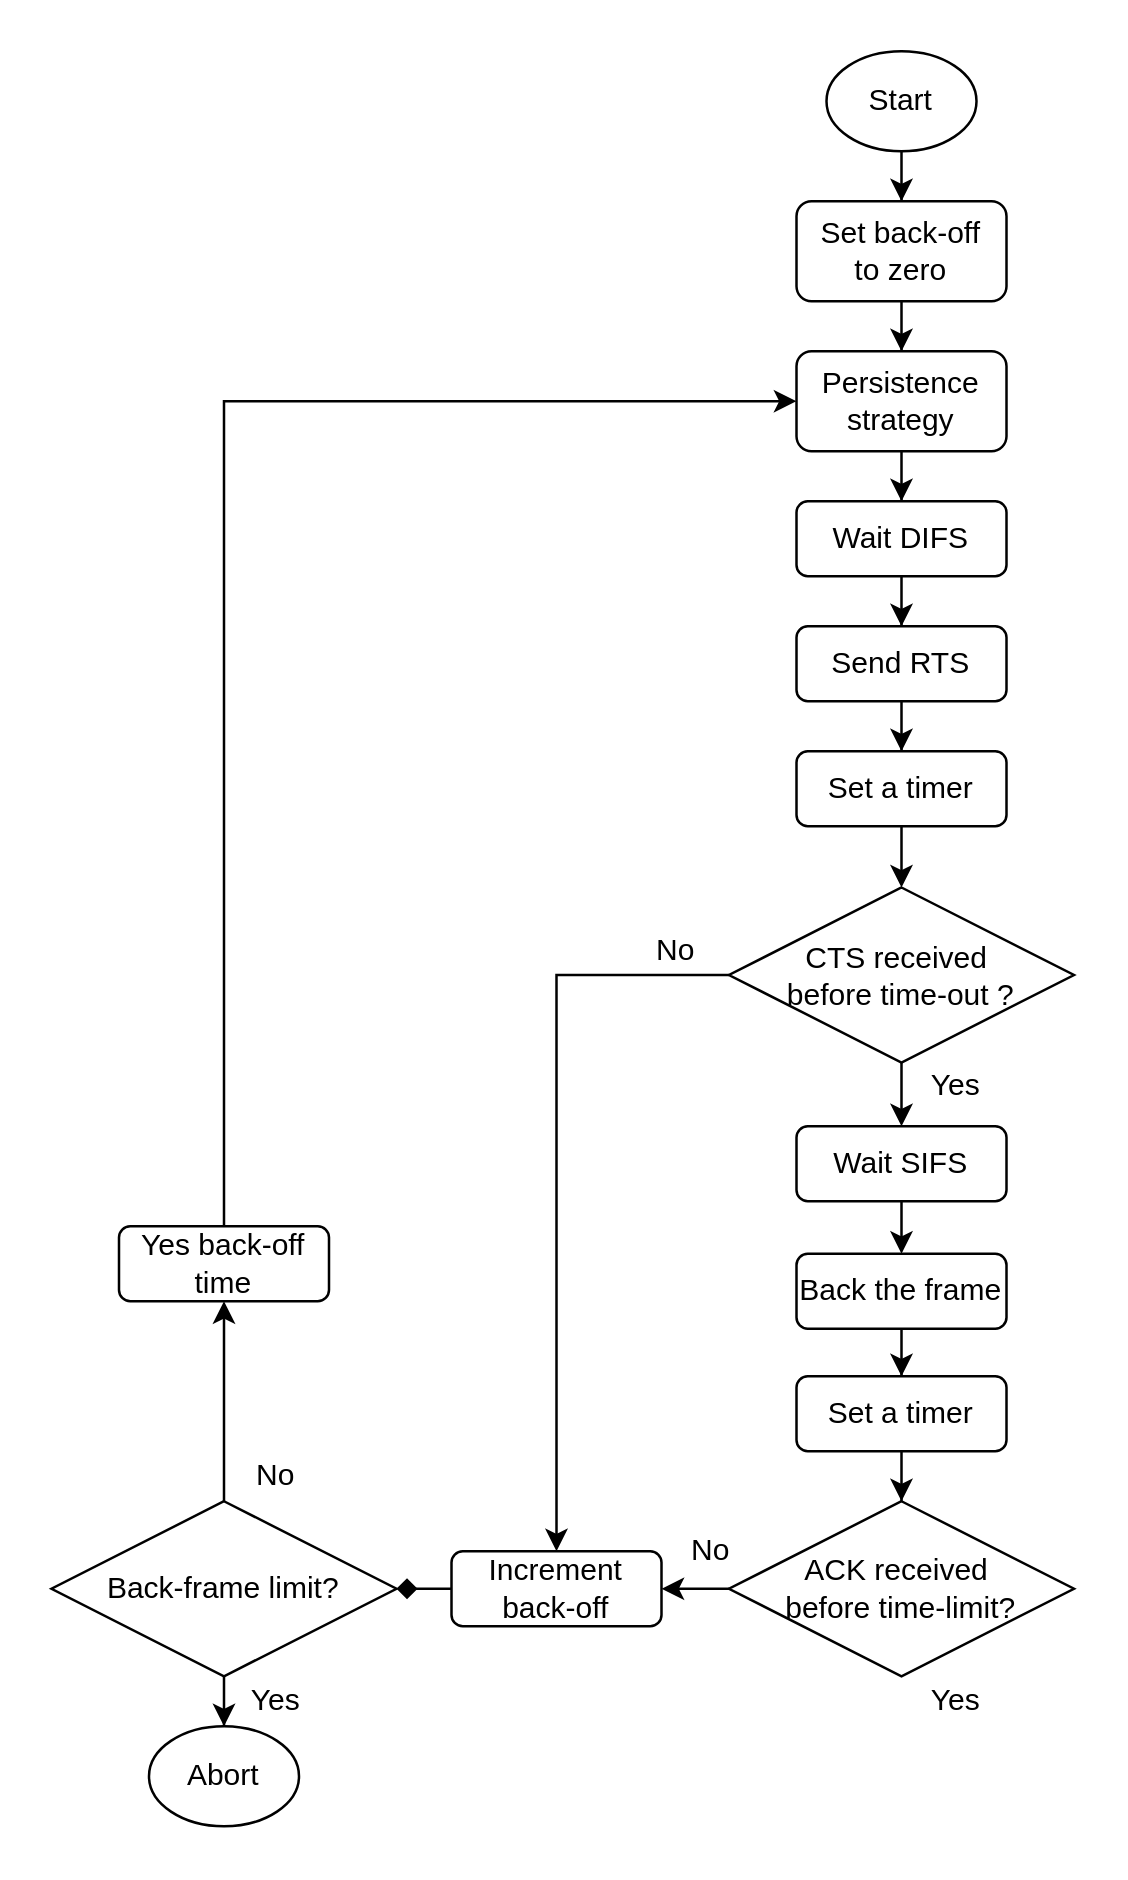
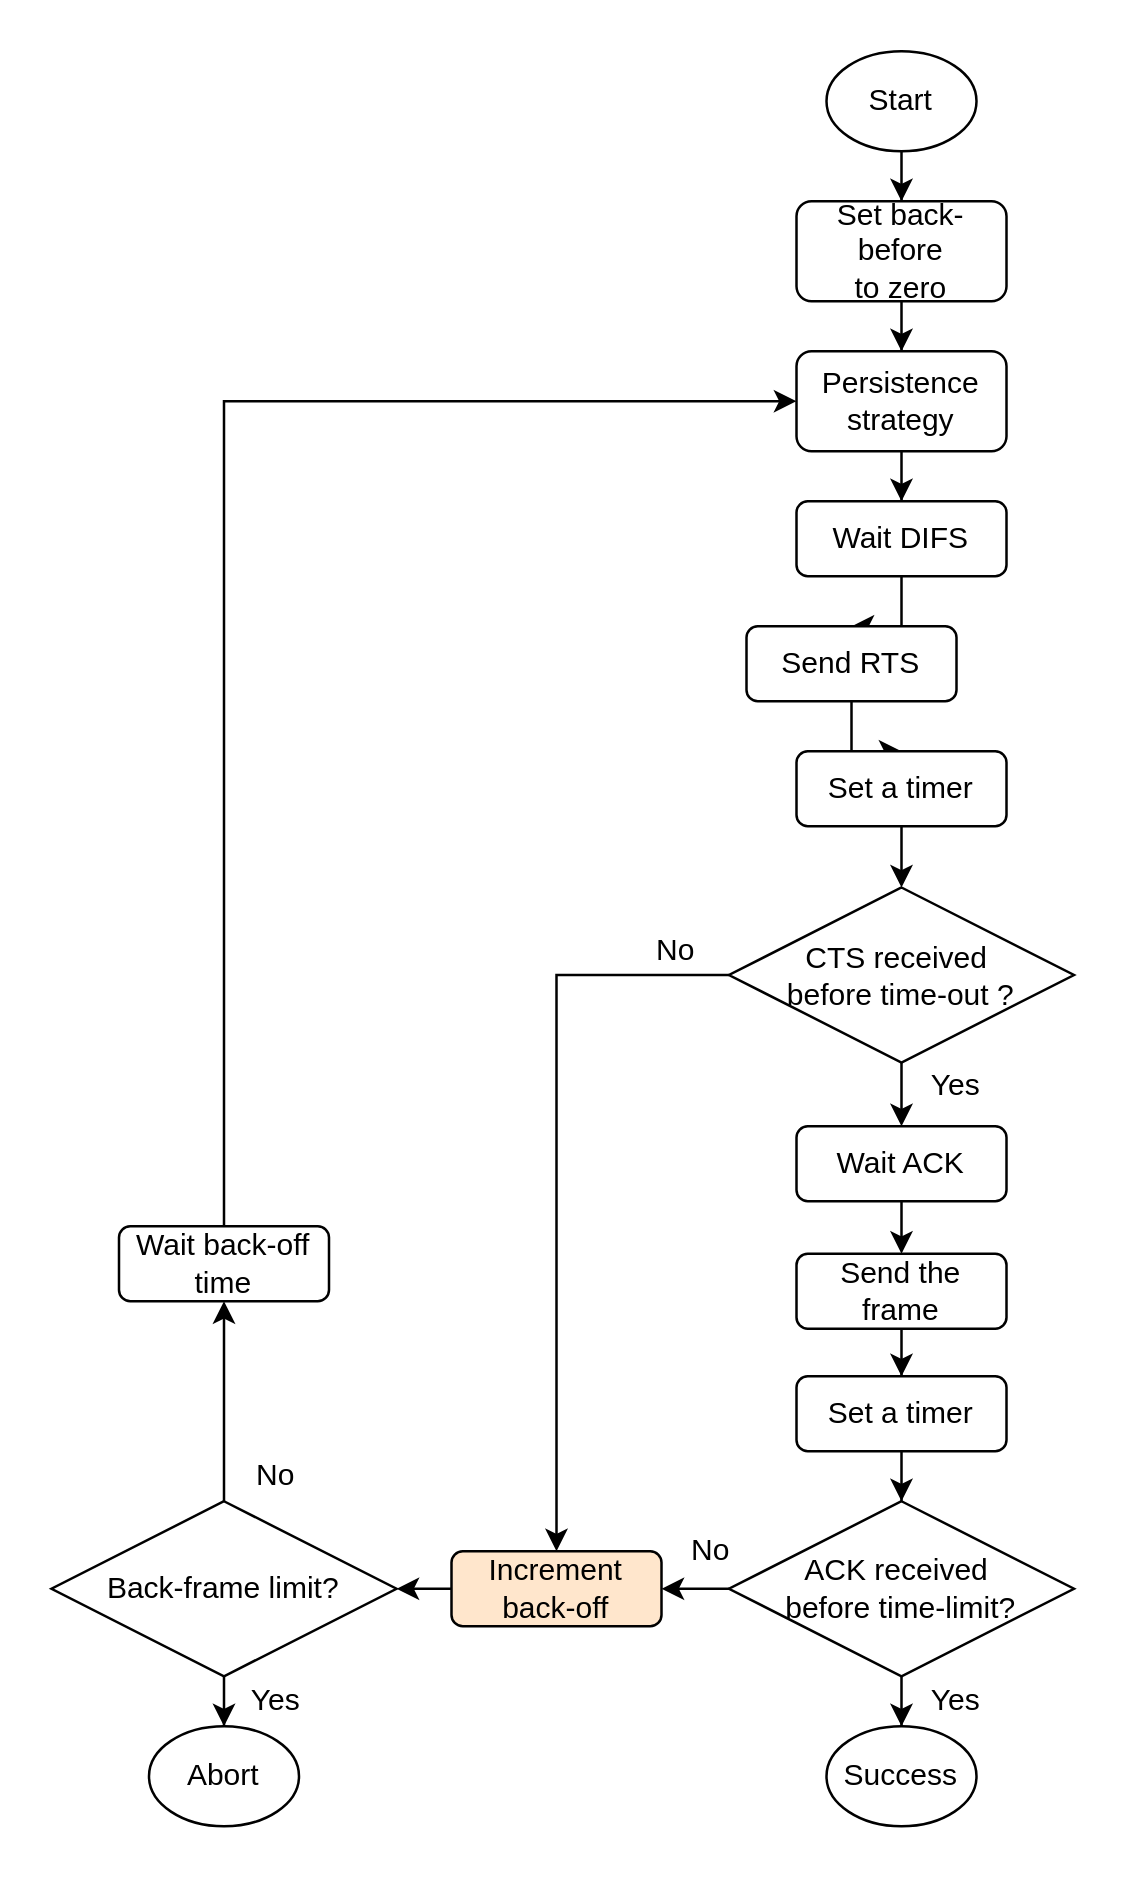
(901, 251) -> (901, 251)
(901, 664) -> (851, 664)
(901, 1164) -> (901, 1164)
(224, 1264) -> (224, 1264)
(901, 1291) -> (901, 1291)
(417, 1589) -> (415, 1589)
(556, 1589) -> (556, 1589)
none -> (901, 1709)
none -> (901, 1776)
